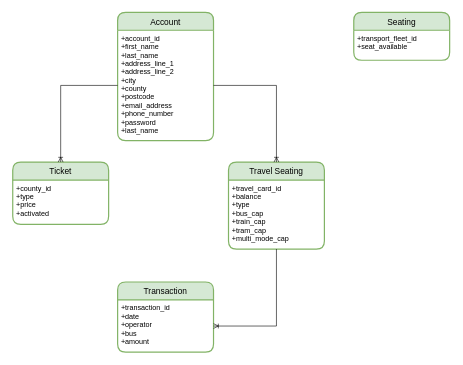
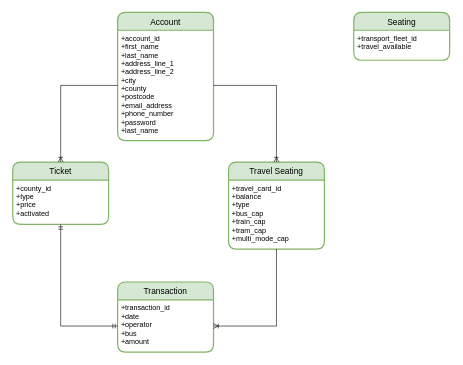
(393, 38) -> (393, 38)
none -> (60, 277)
